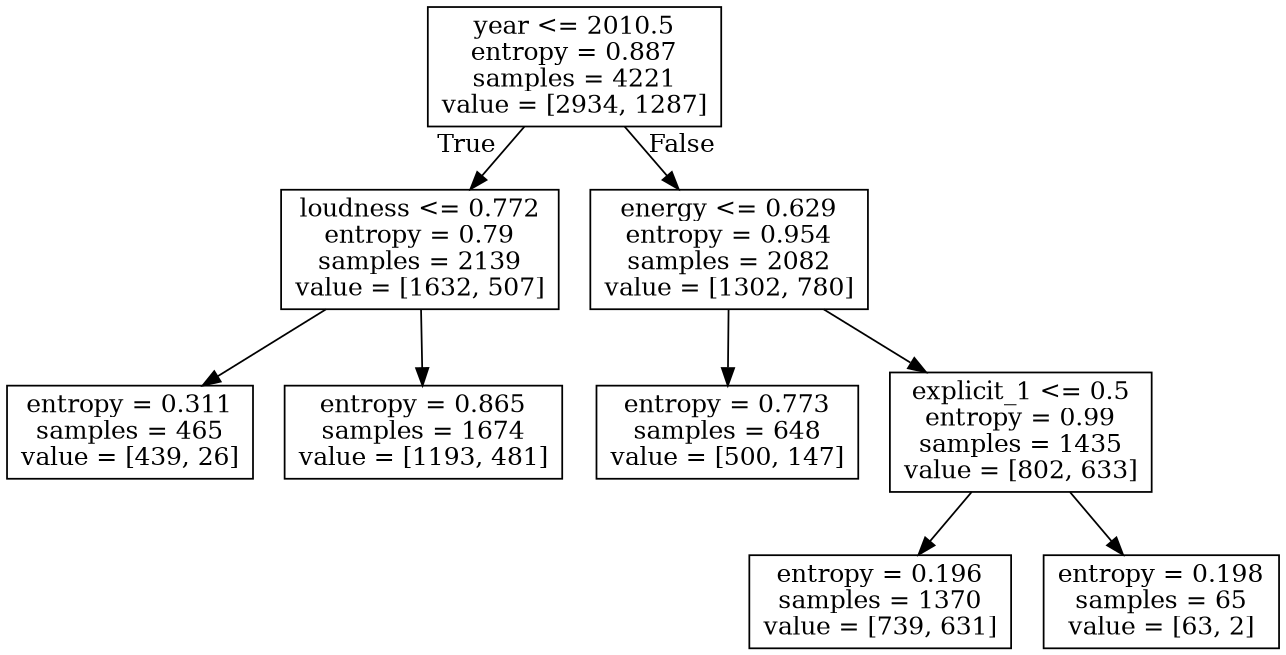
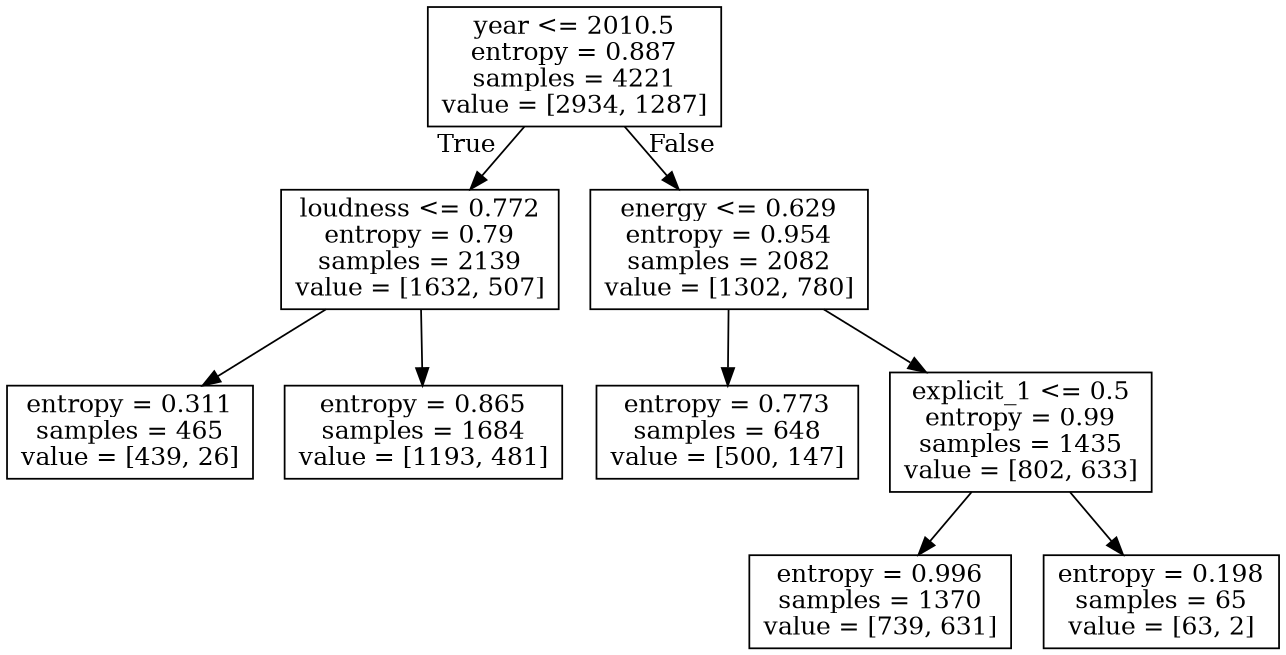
(423, 432) -> (423, 432)
(880, 602) -> (880, 602)
